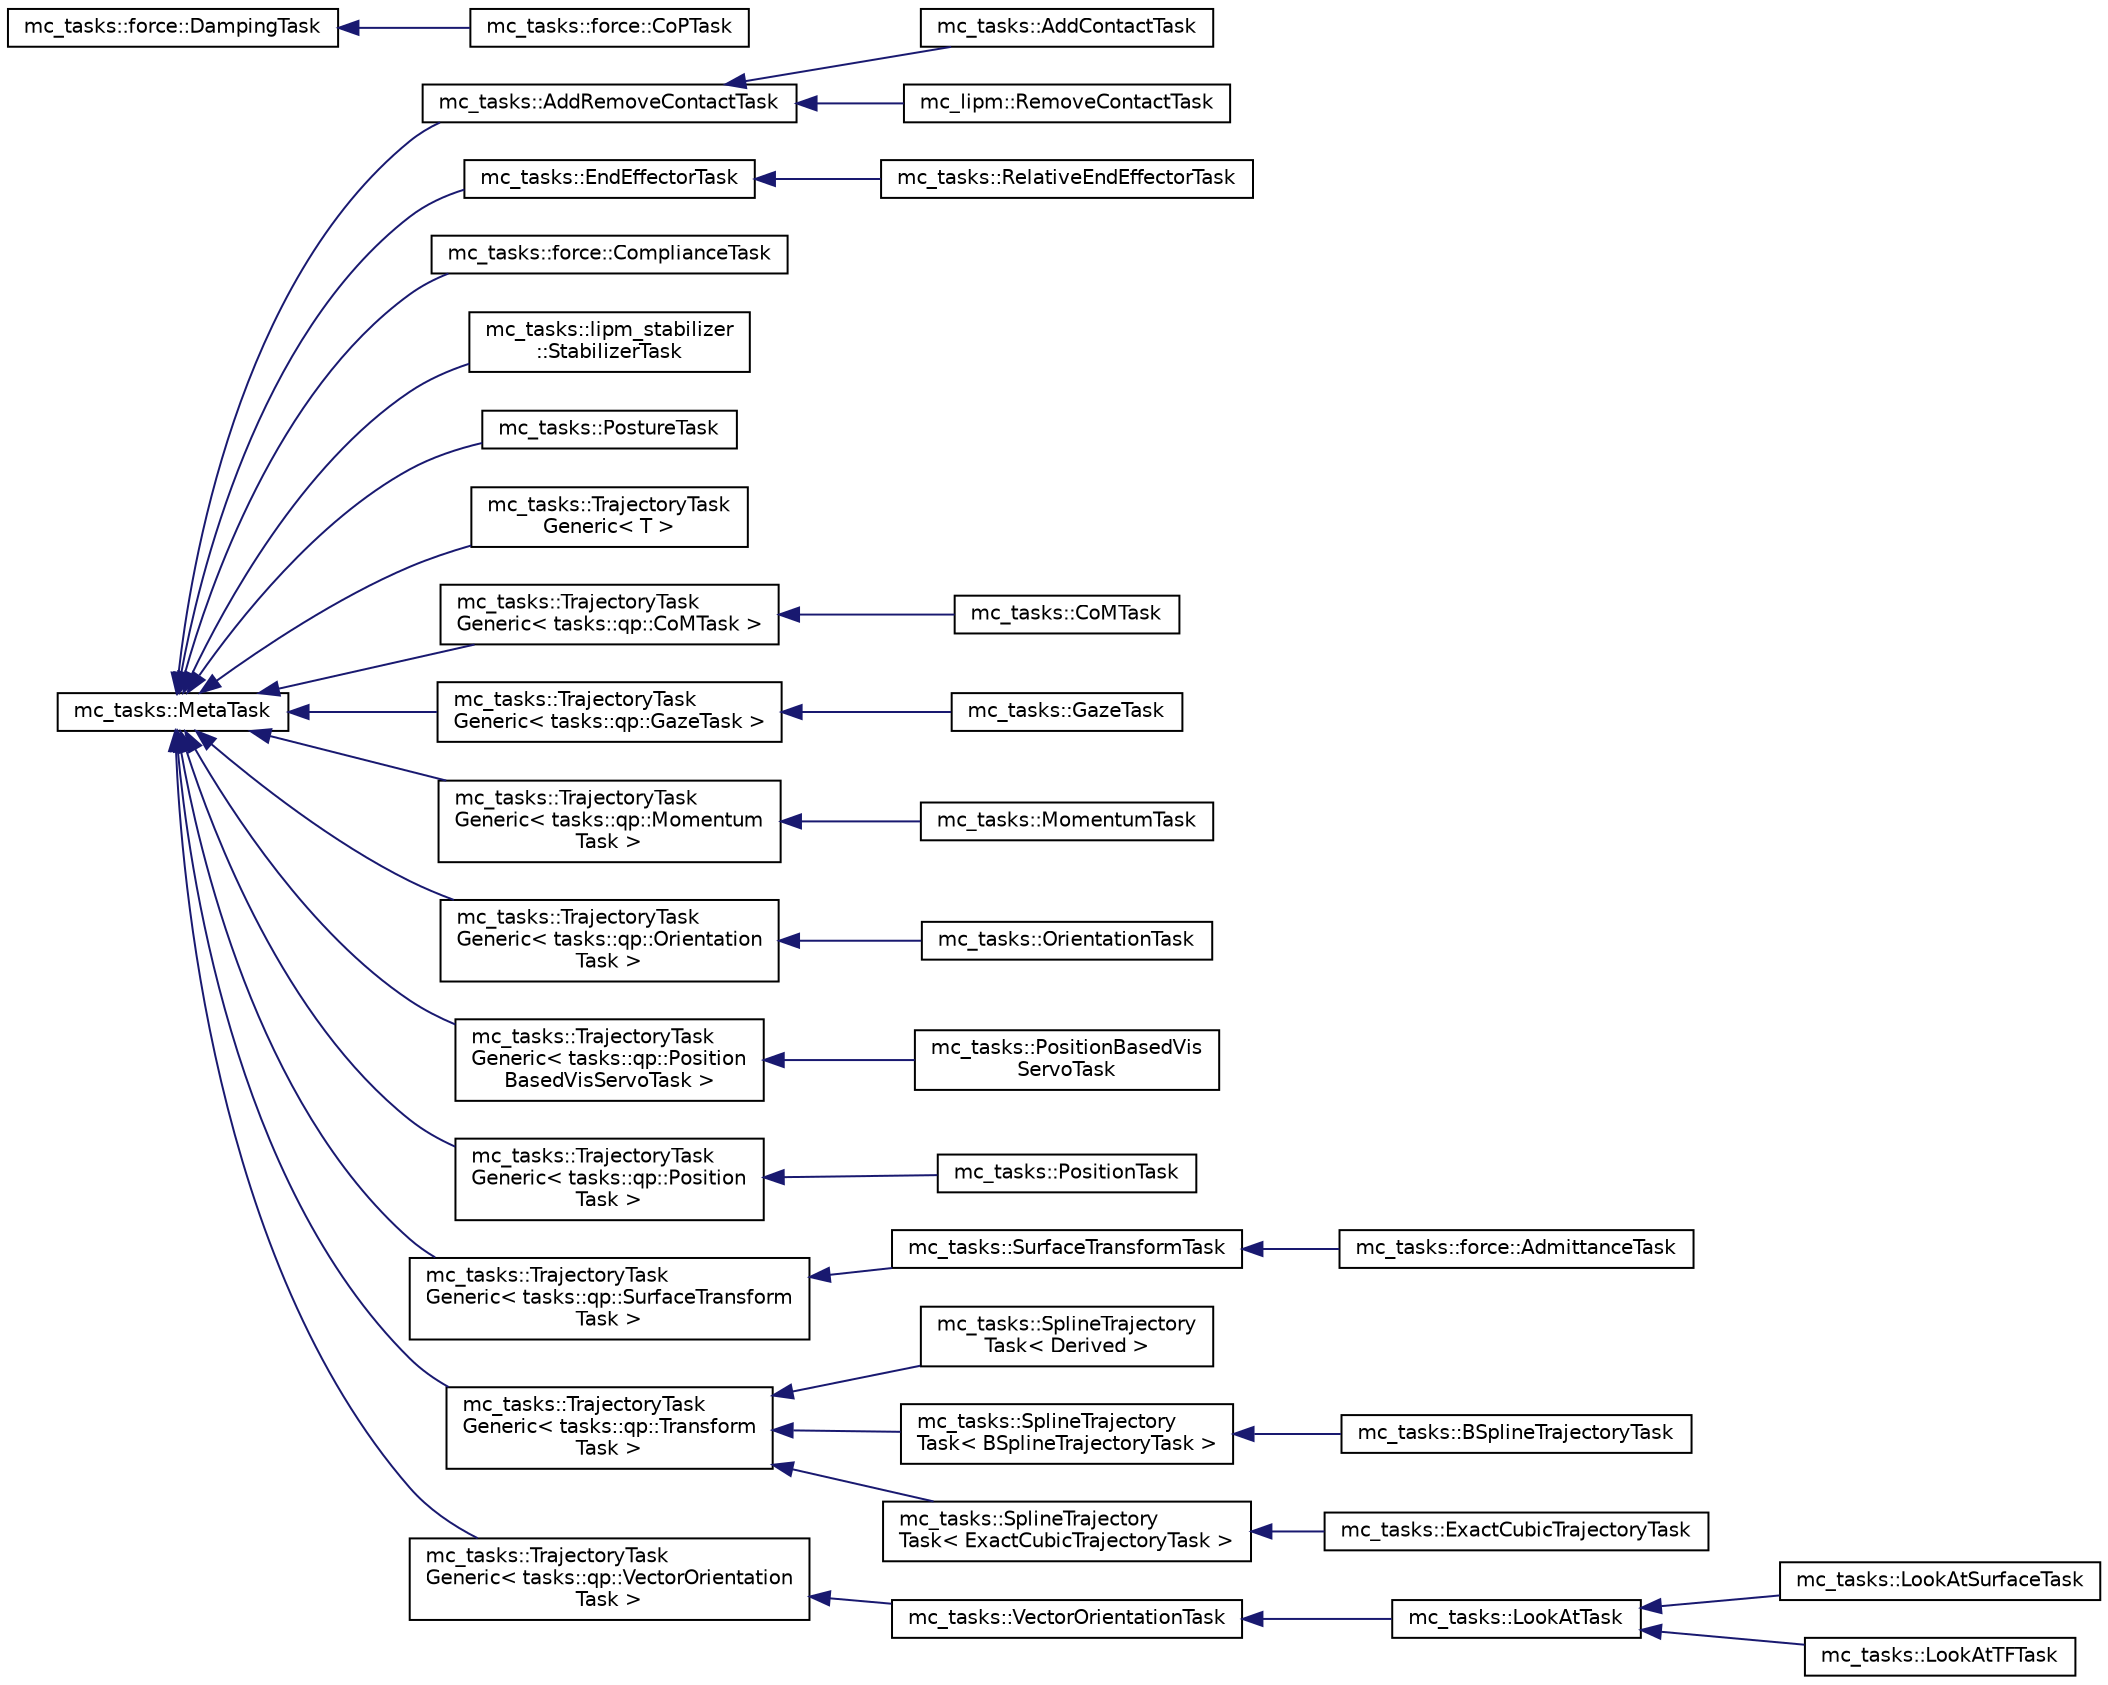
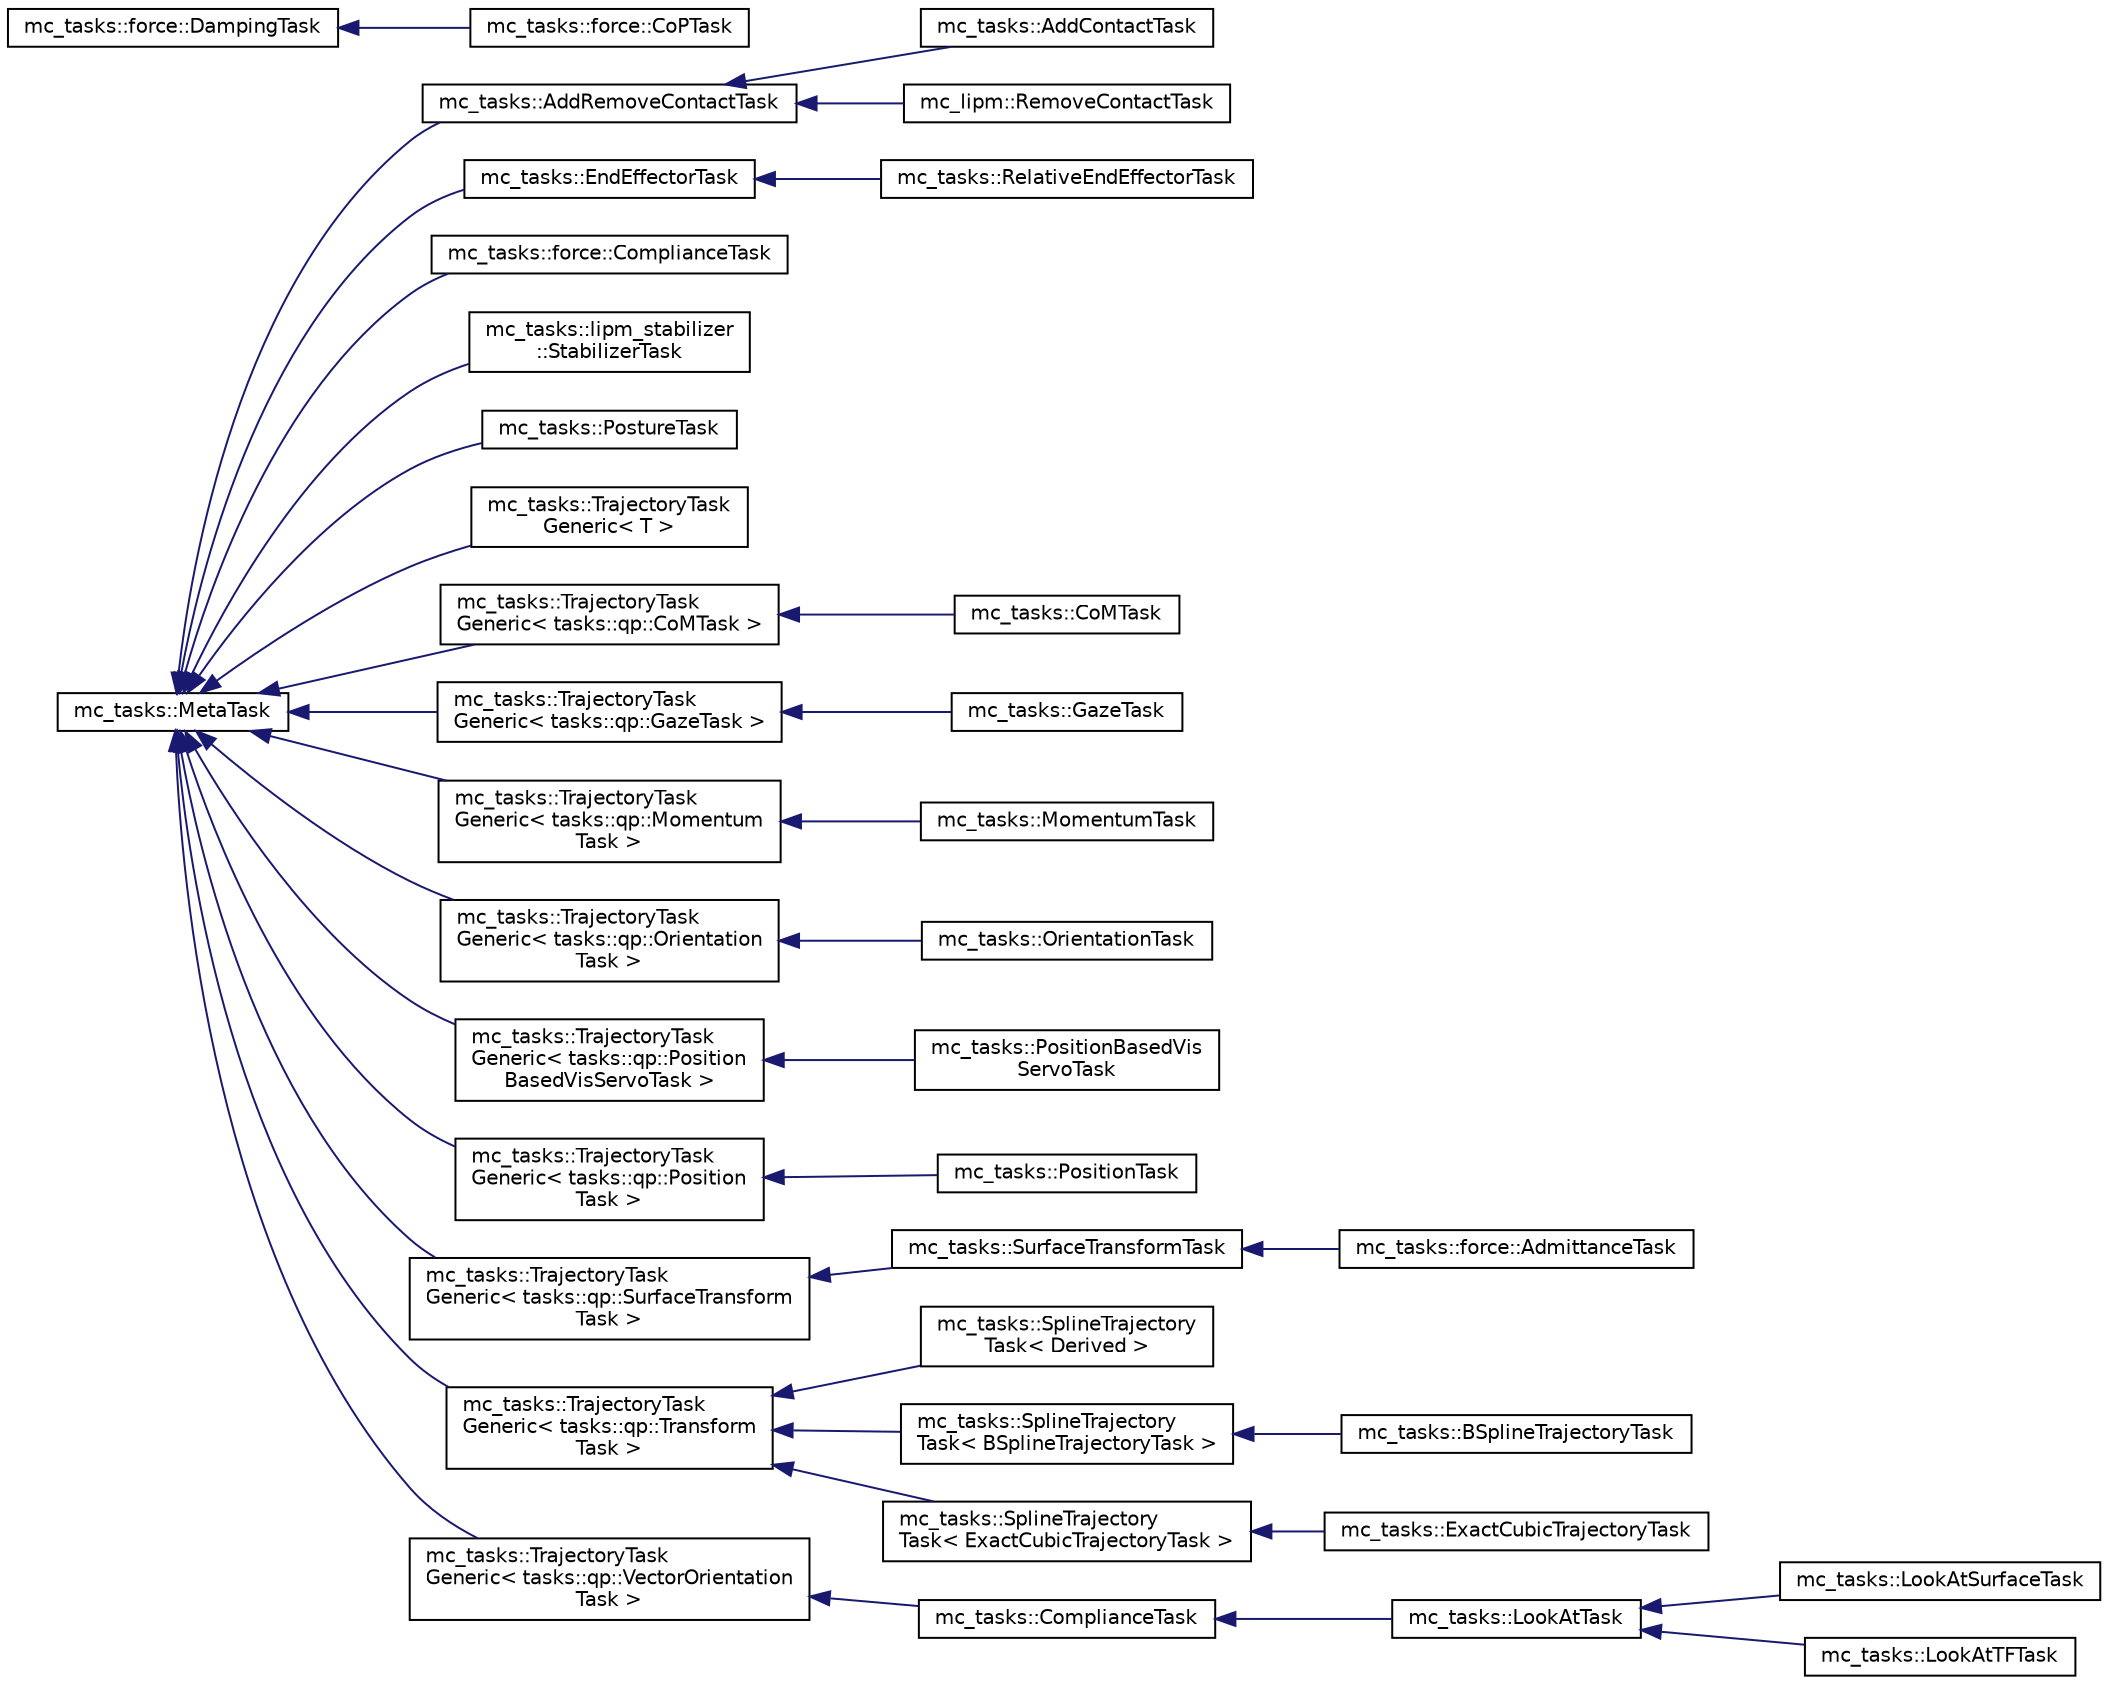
(1067, 1619) -> (1067, 1619)
